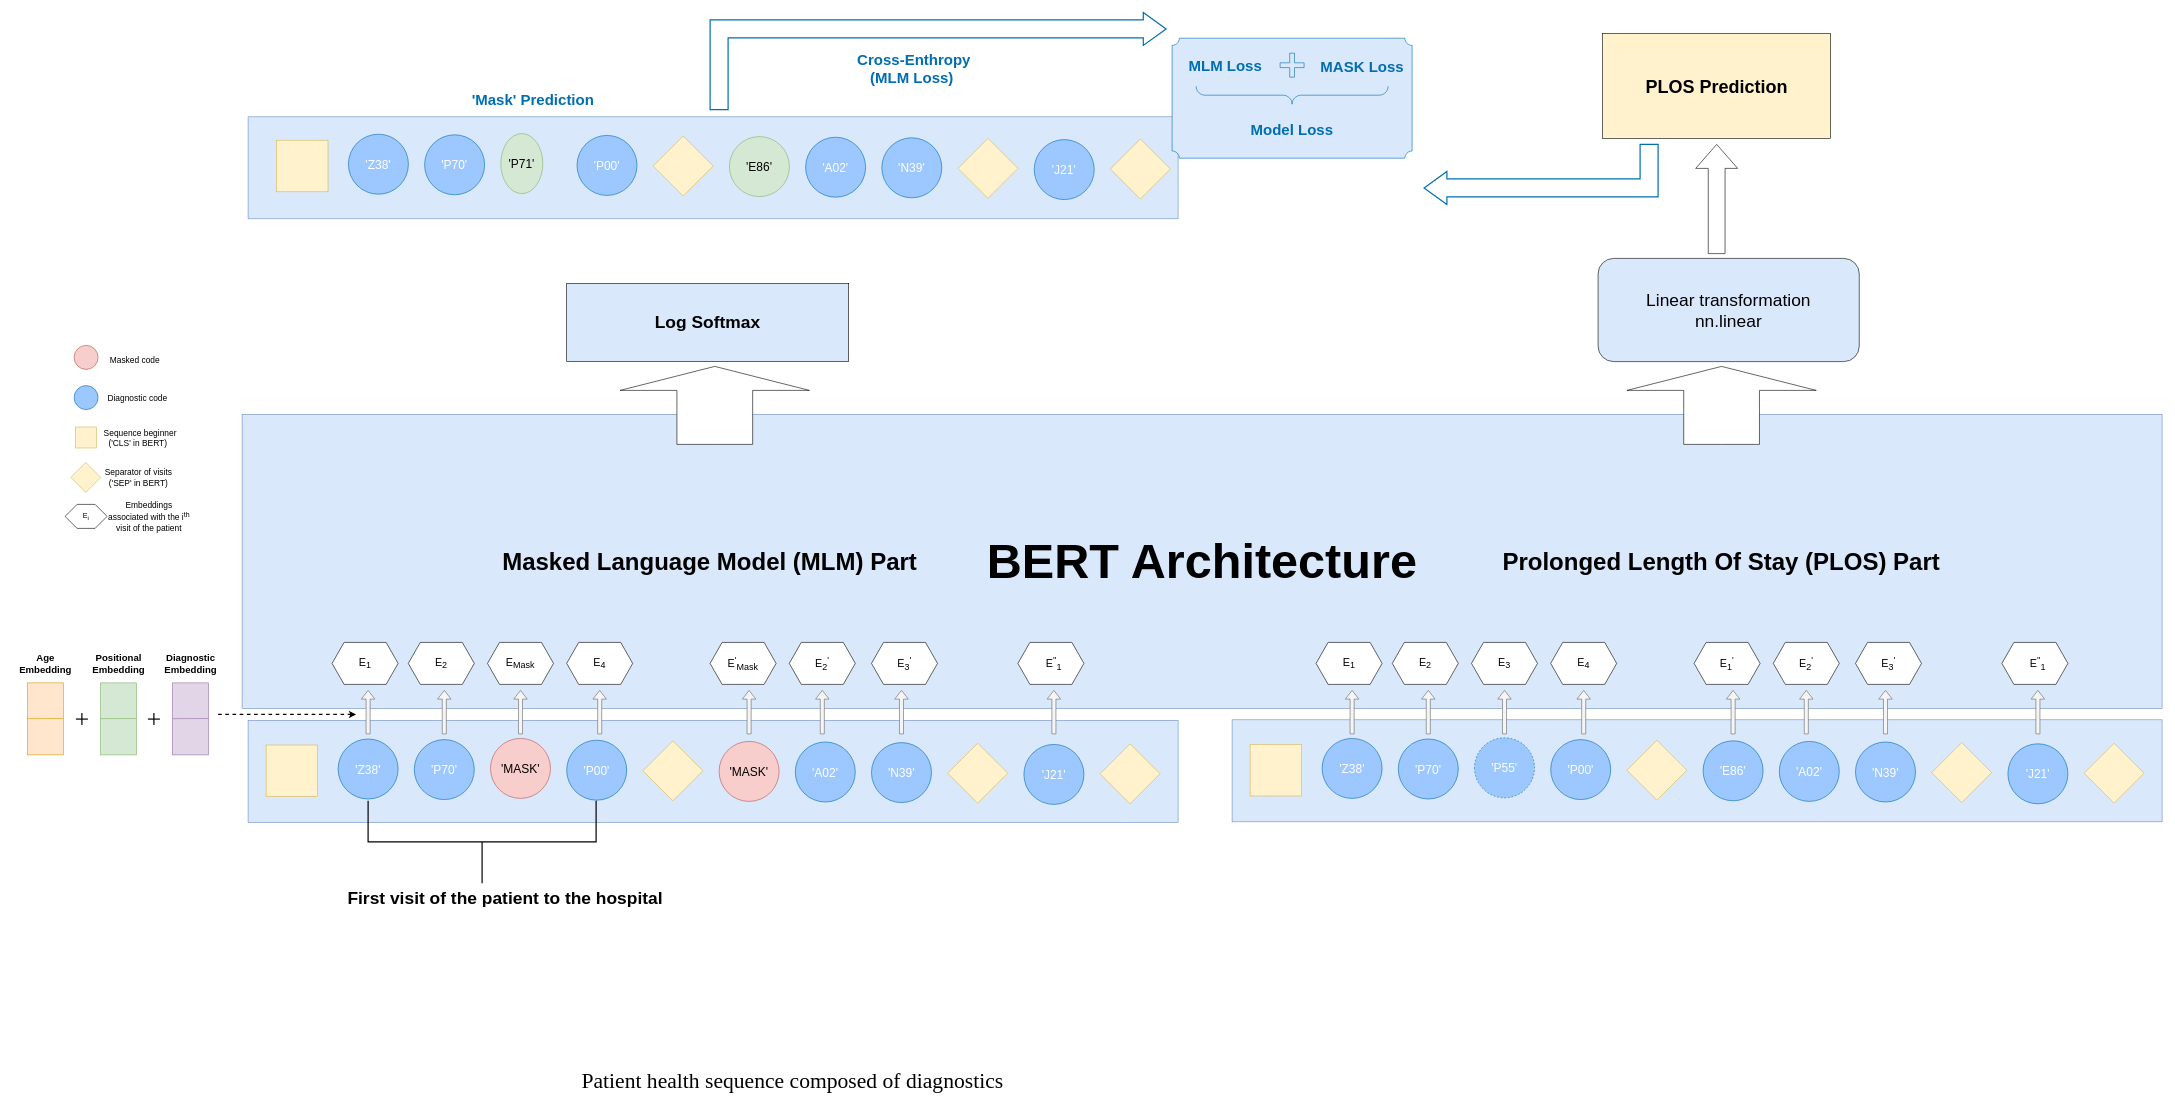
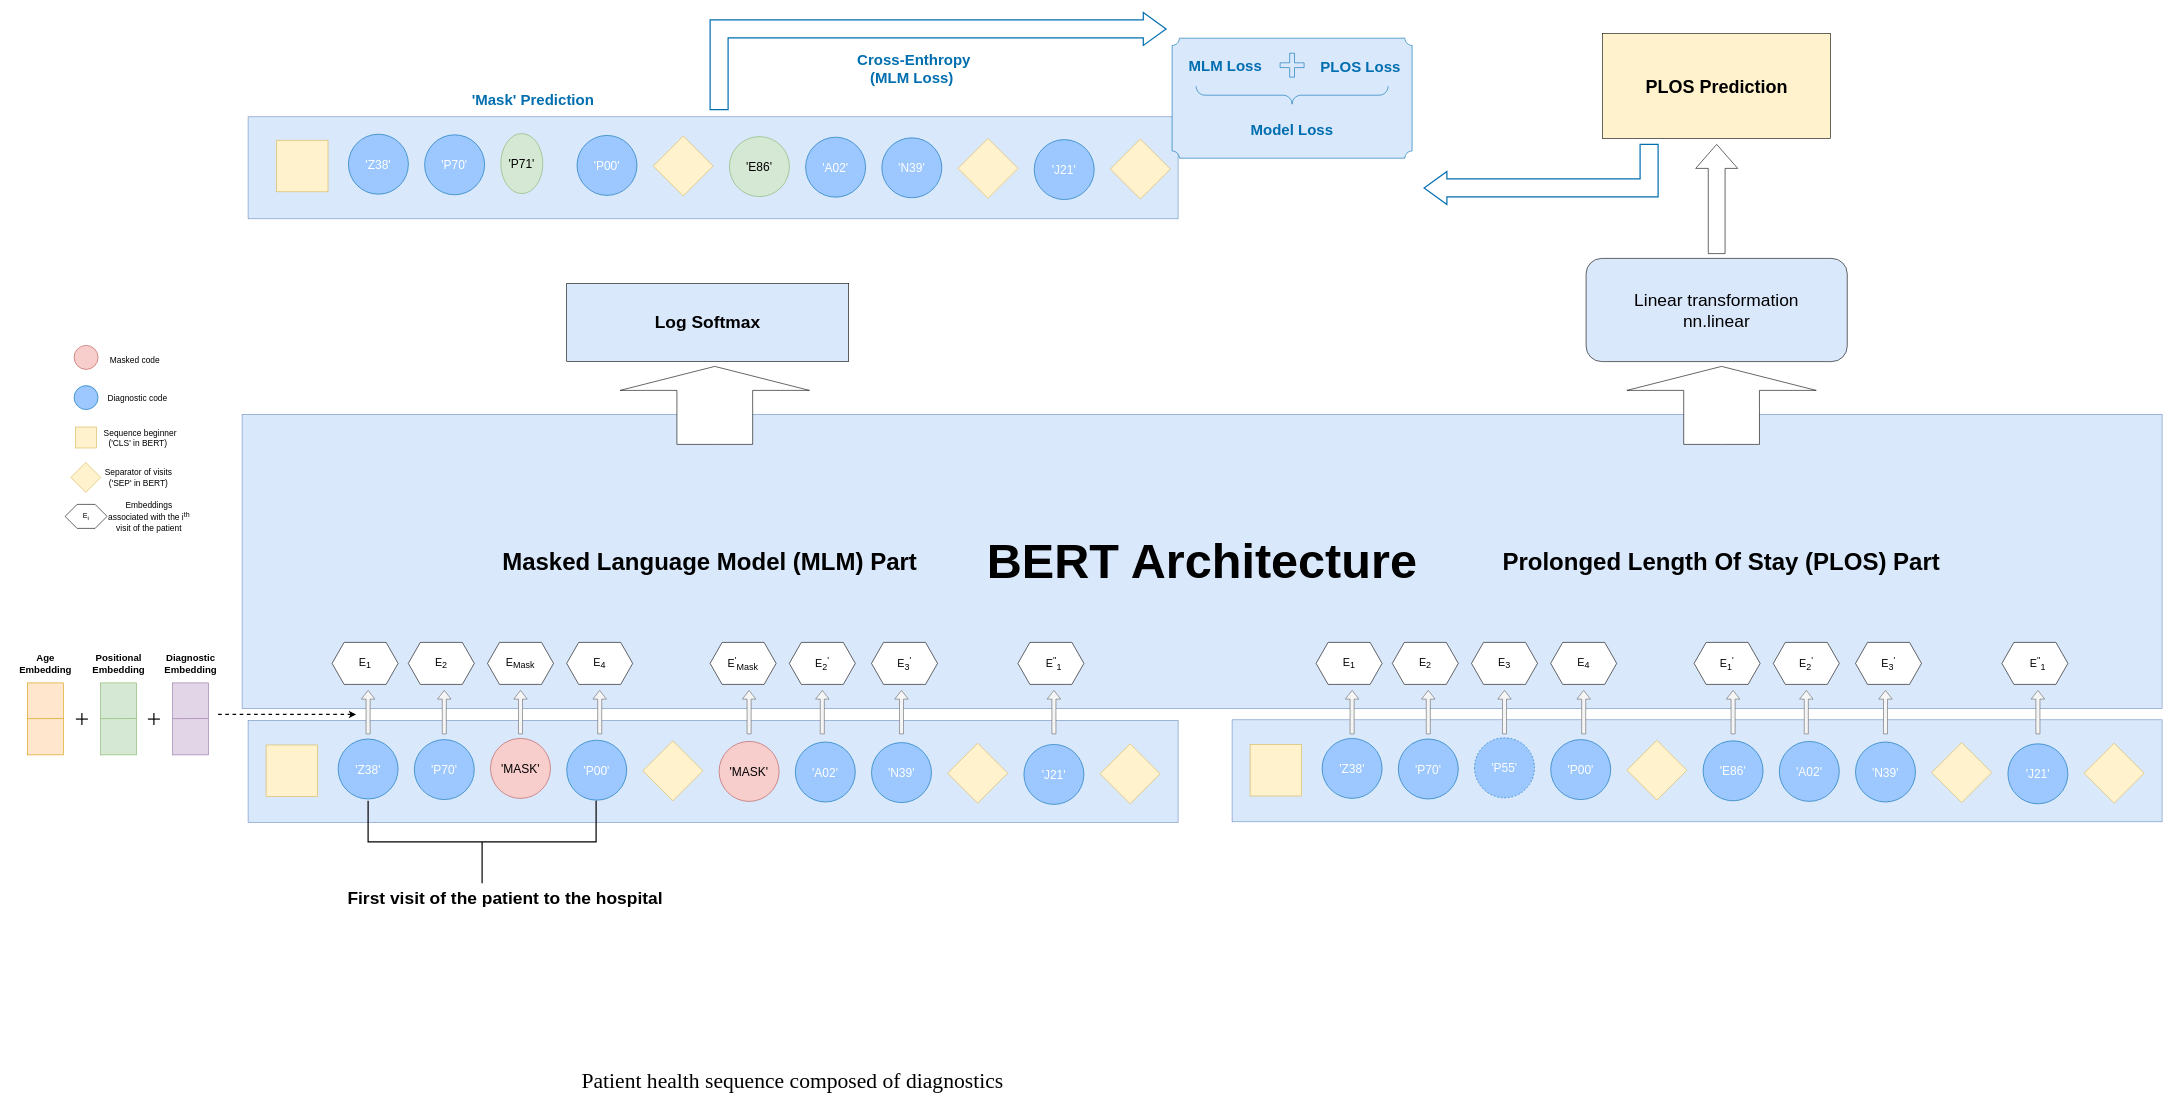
(1305, 62) -> (1305, 62)
(1729, 310) -> (1717, 310)
